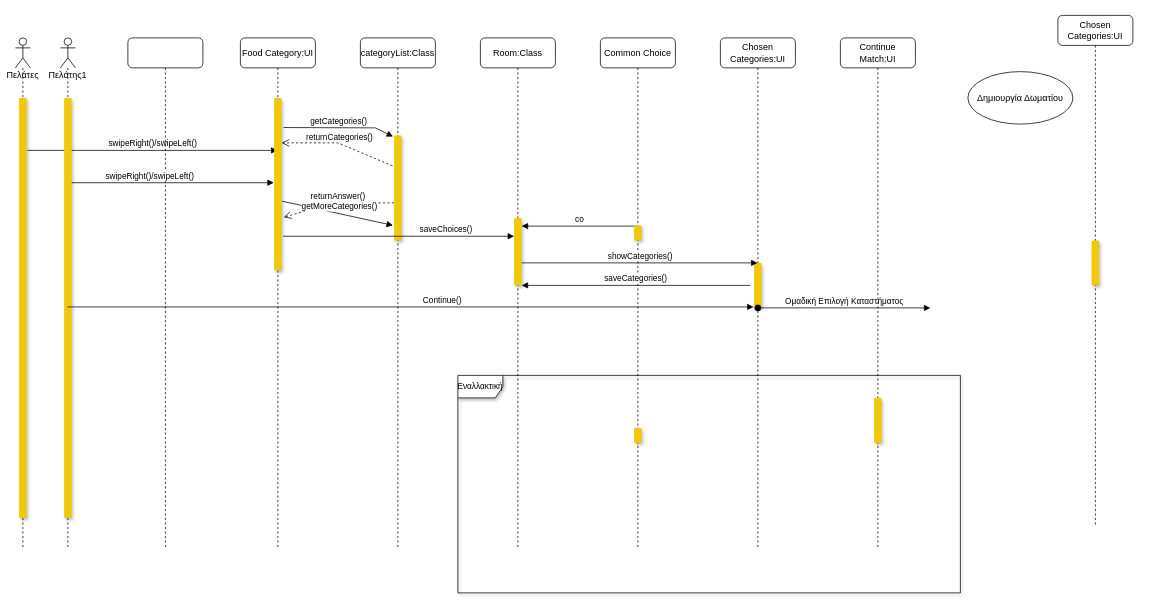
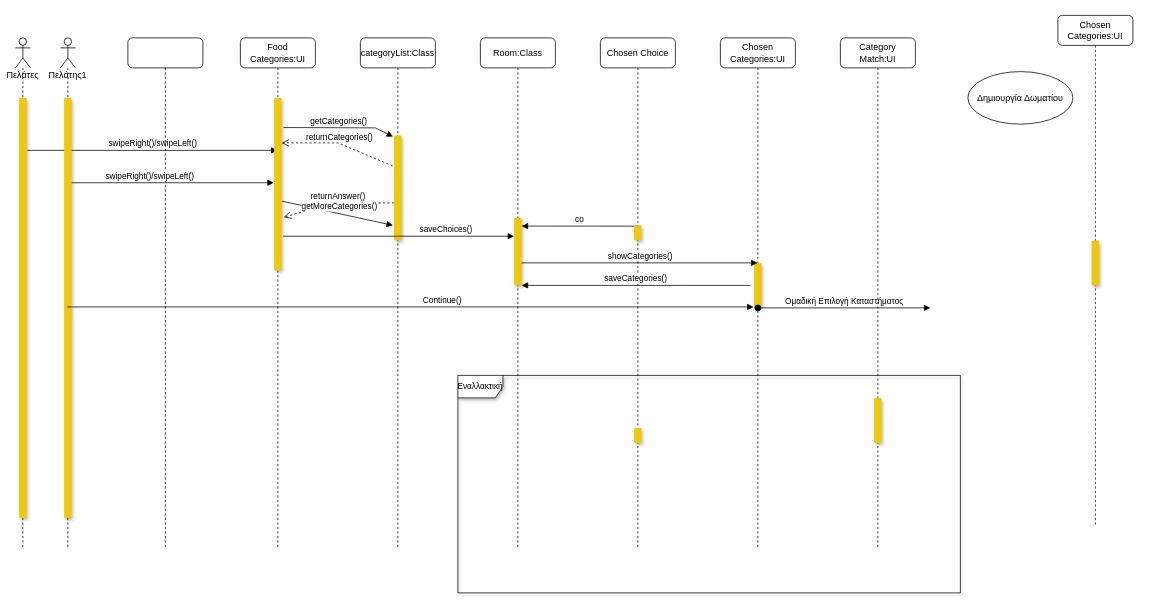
(278, 53) -> (278, 53)
(638, 53) -> (638, 53)
(878, 53) -> (878, 53)
